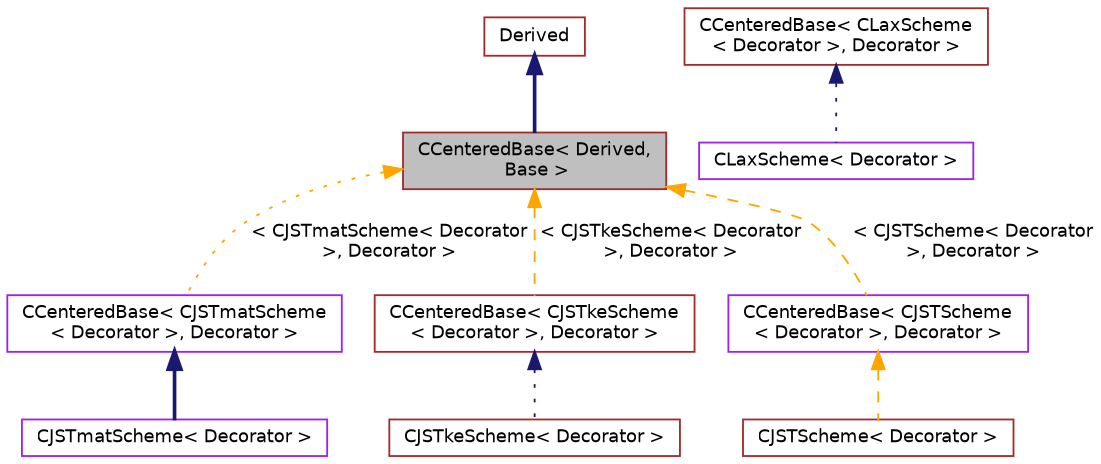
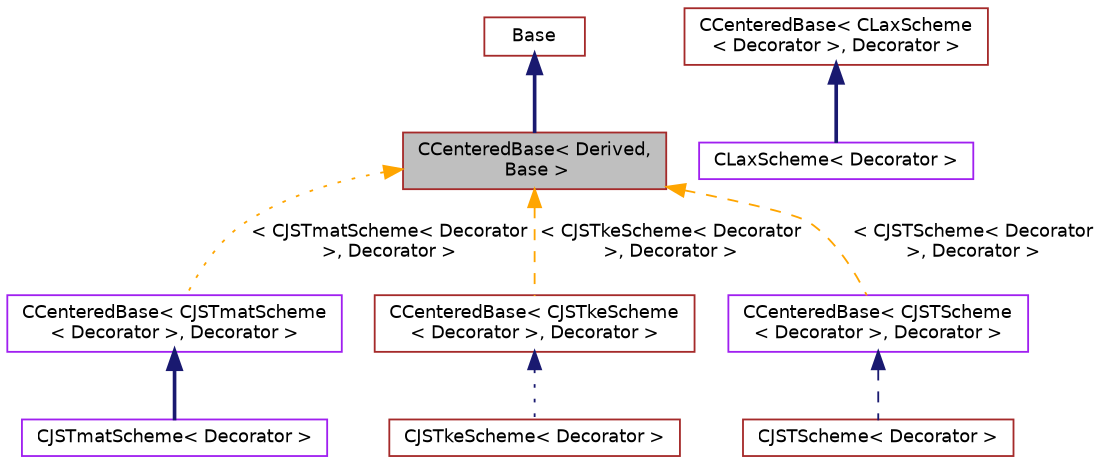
(535, 37) -> (535, 37)
(836, 113) -> (836, 113)
(878, 395) -> (878, 395)
